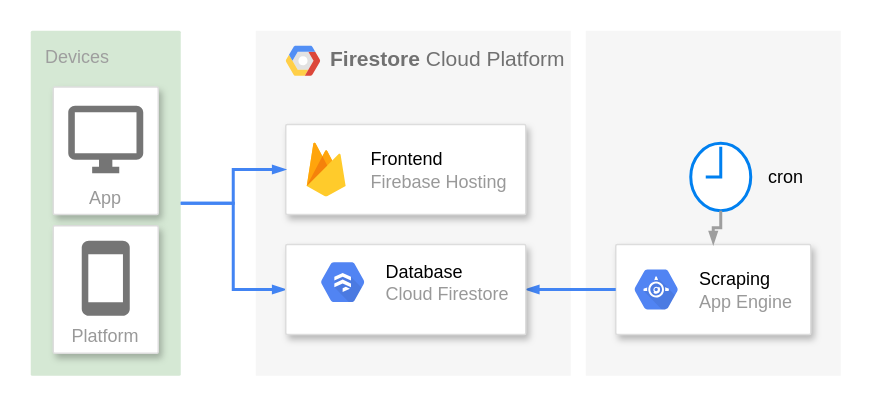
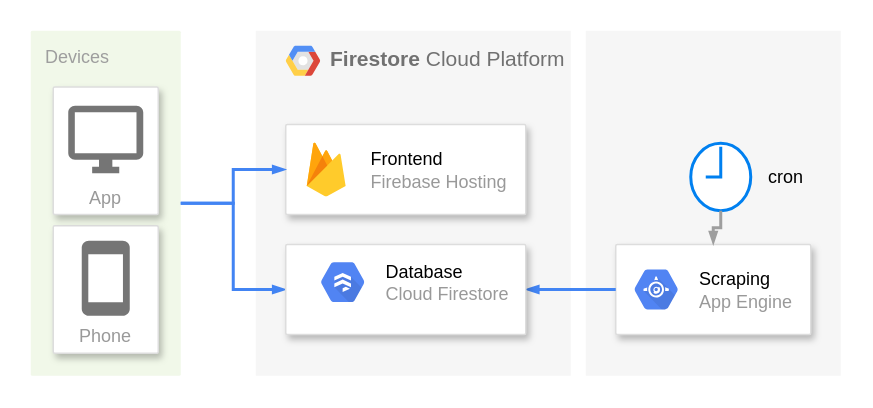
(79, 58) -> (79, 58)
(106, 335) -> (106, 335)
